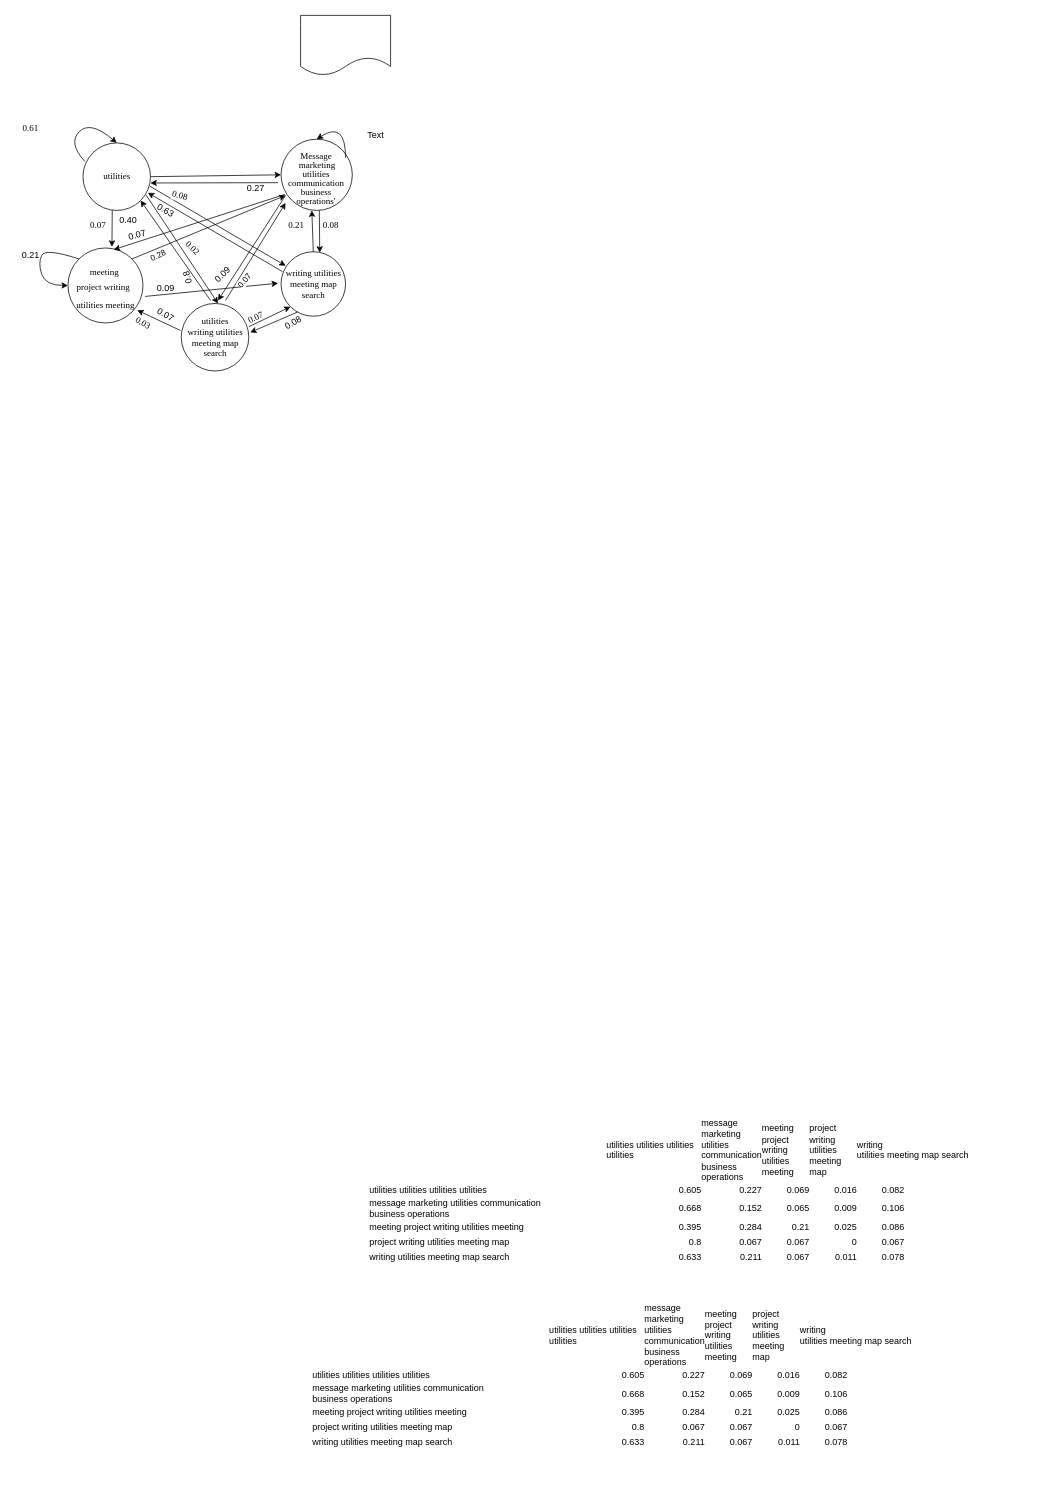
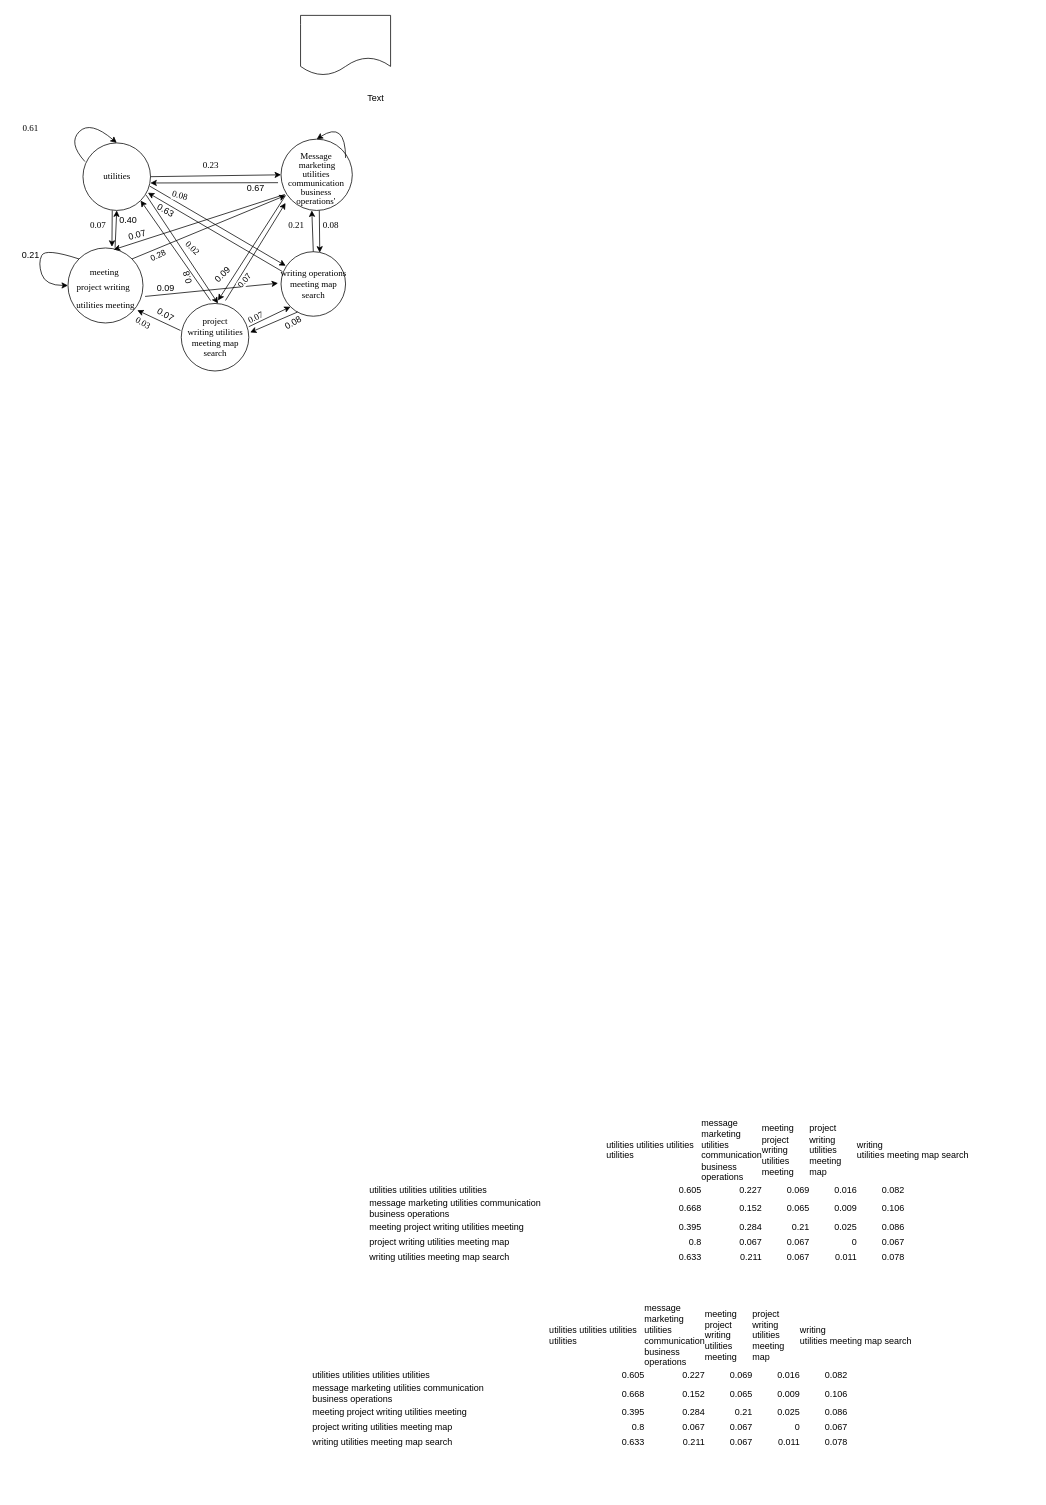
(375, 135) -> (375, 98)
none -> (210, 165)
(256, 188) -> (256, 188)
none -> (116, 231)
(314, 284) -> (314, 284)
(215, 337) -> (215, 337)
